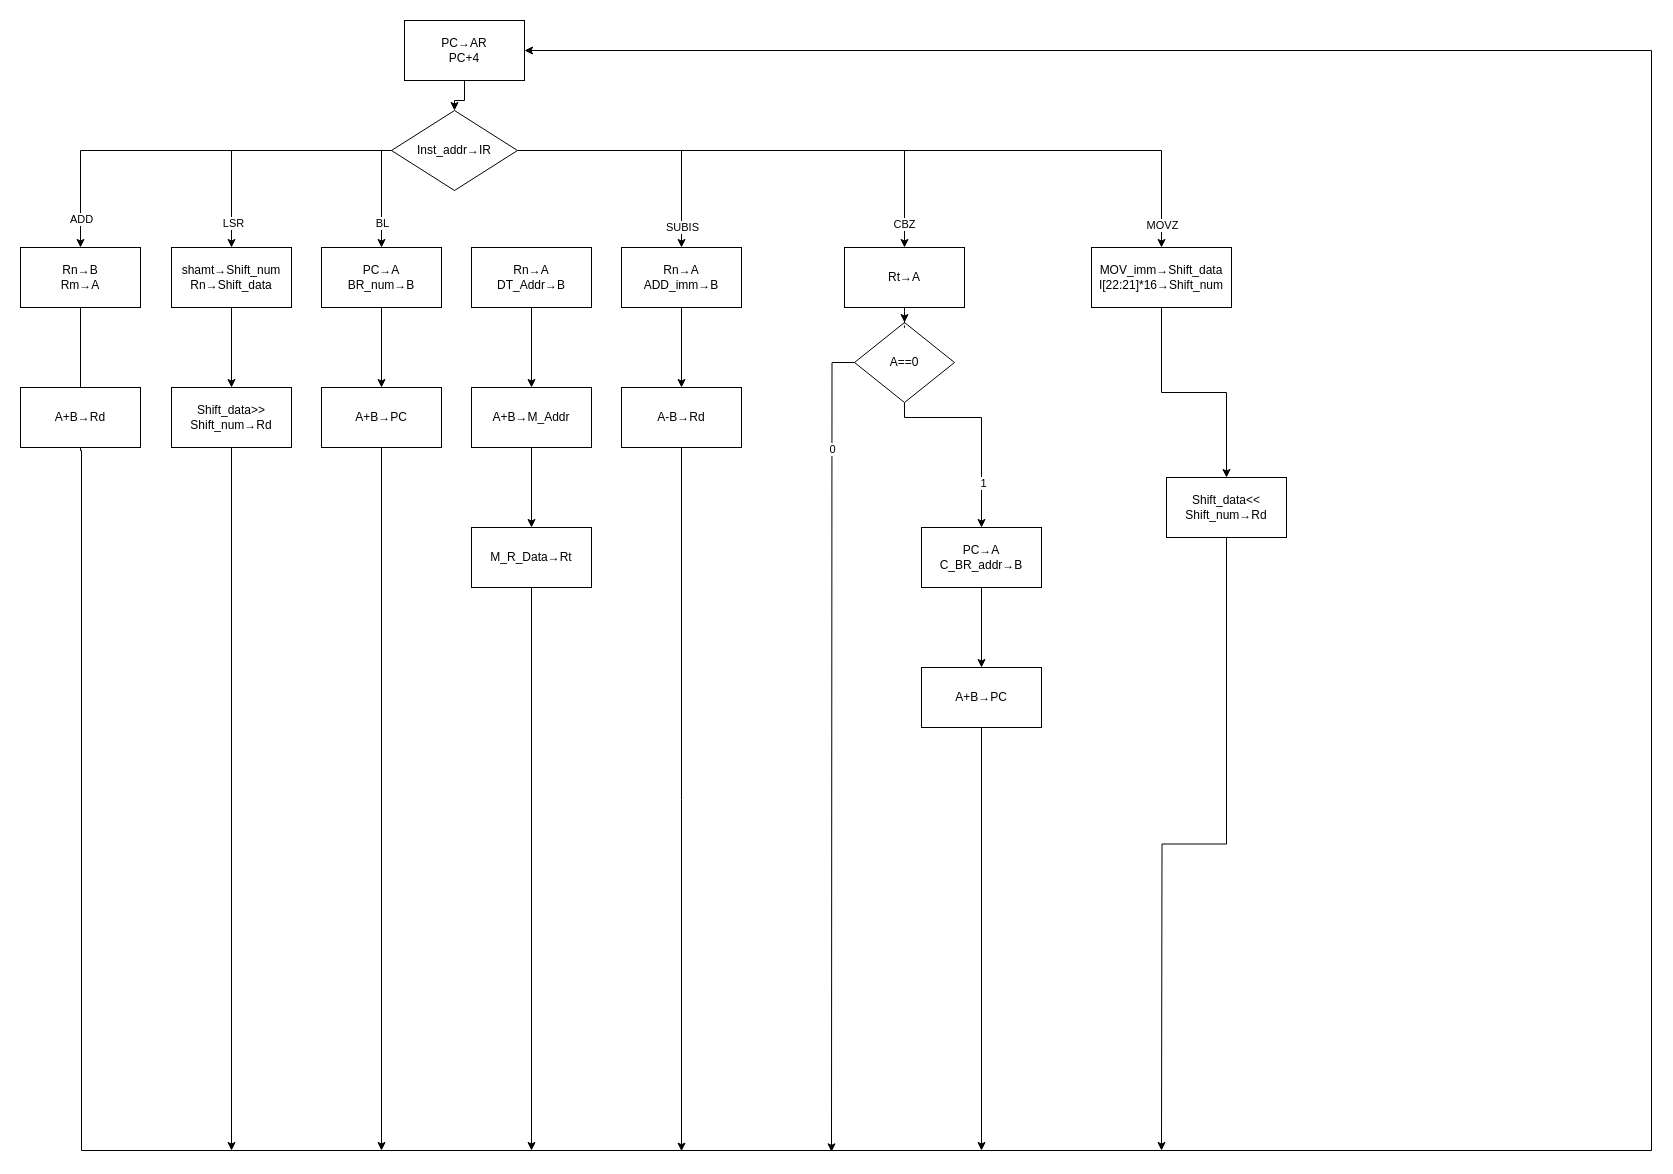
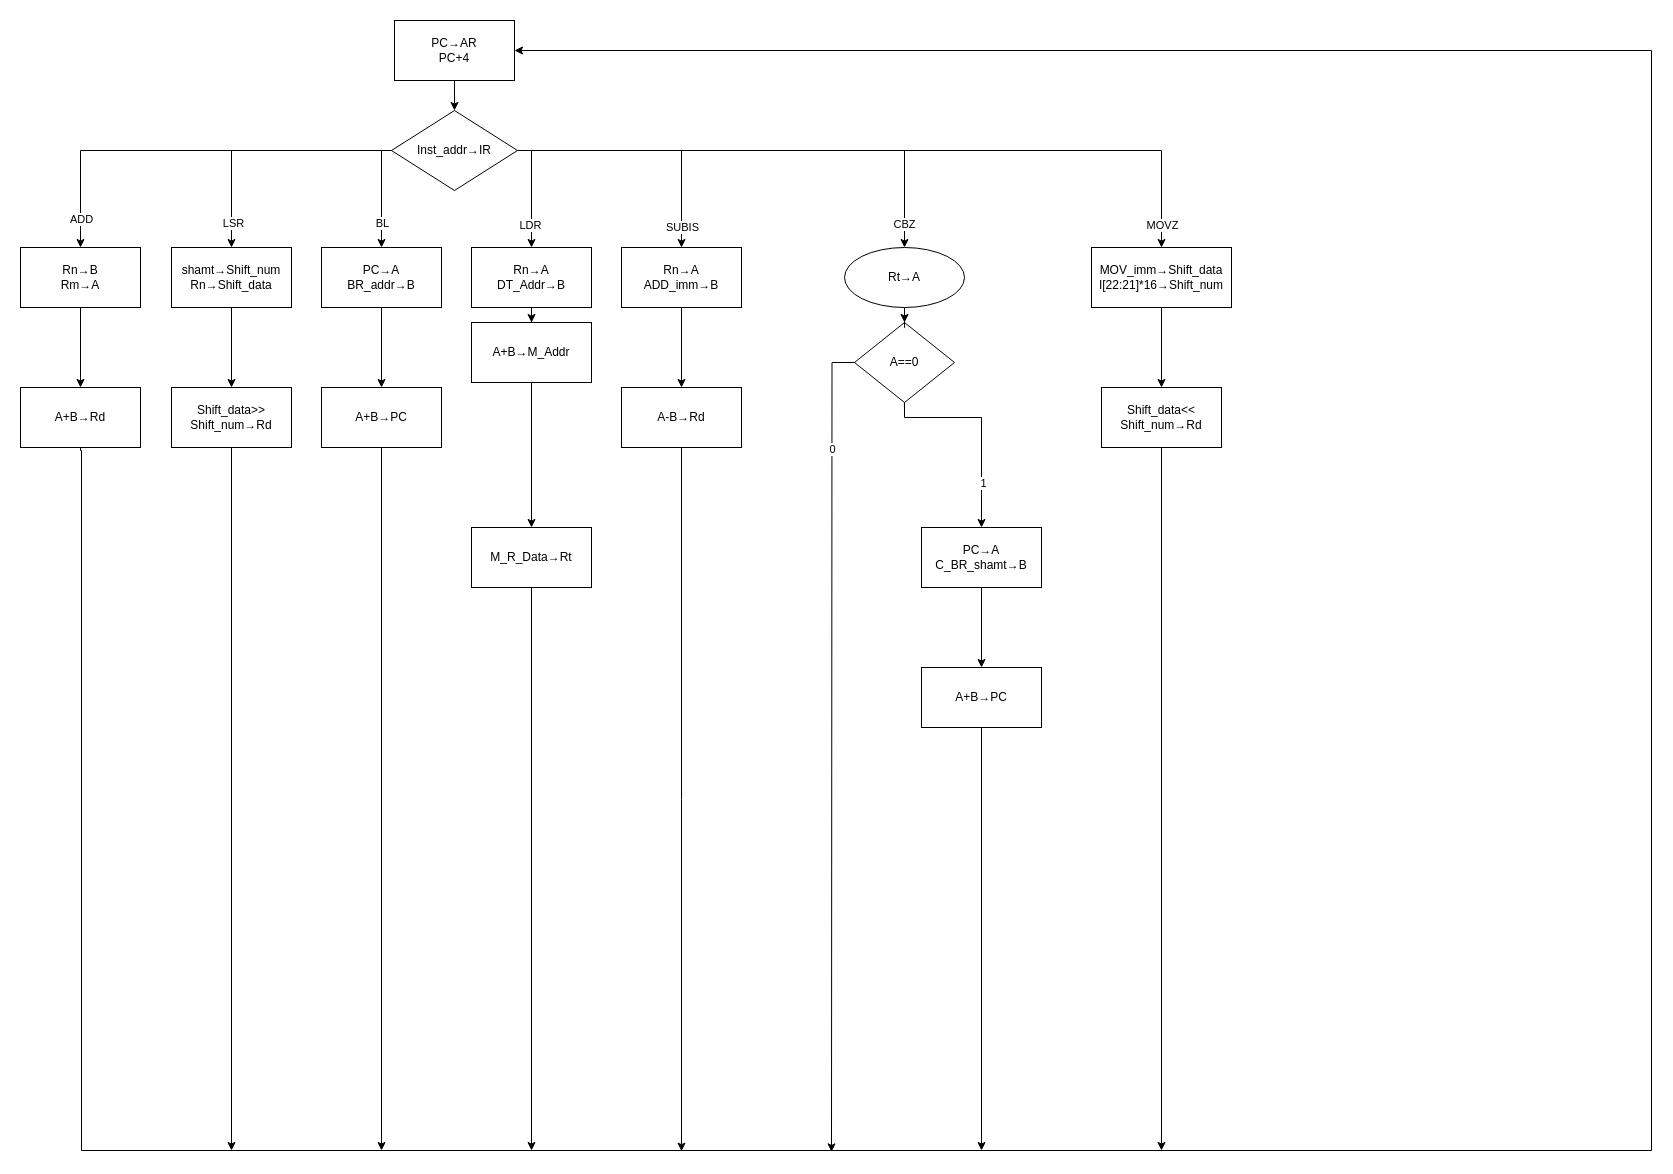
(465, 51) -> (455, 51)
none -> (532, 196)
(382, 278) -> (382, 278)
(905, 278) -> (905, 278)
(905, 327) -> (905, 327)
(81, 382) -> (81, 379)
(532, 418) -> (532, 353)
(1227, 508) -> (1162, 418)
(982, 558) -> (982, 558)
